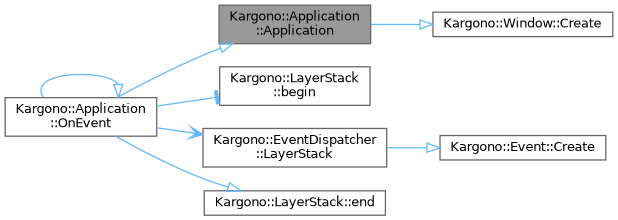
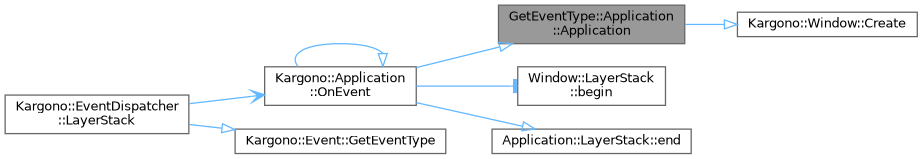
(295, 24) -> (592, 24)
(295, 86) -> (592, 86)
(174, 130) -> (220, 100)
(523, 148) -> (340, 141)
(295, 203) -> (592, 141)
